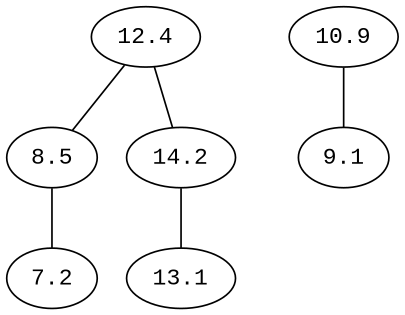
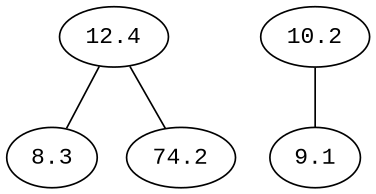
(344, 37) -> (315, 37)
(52, 158) -> (52, 158)
(181, 158) -> (181, 158)
(52, 278) -> none
(181, 278) -> none
